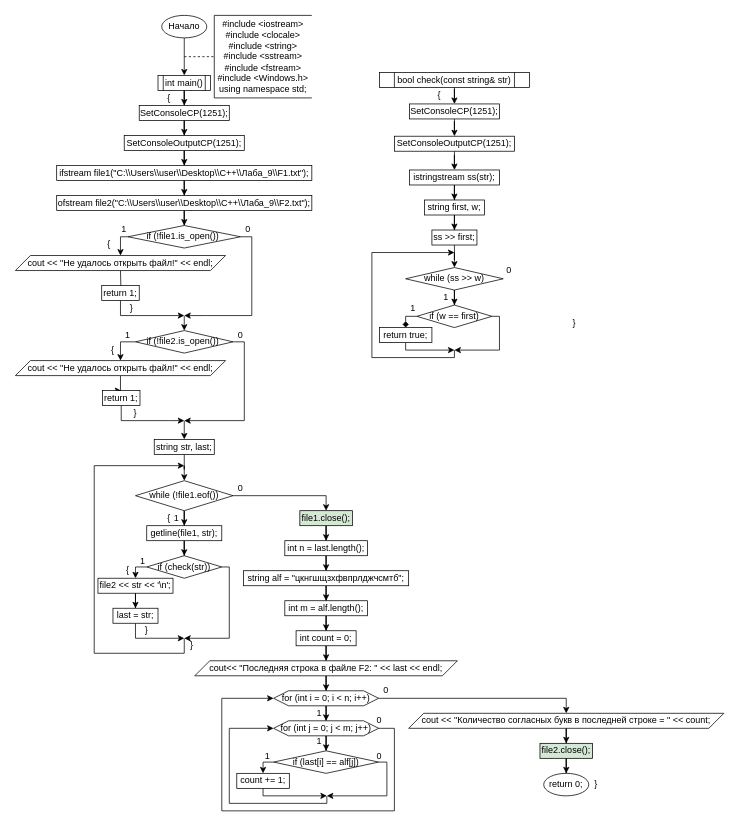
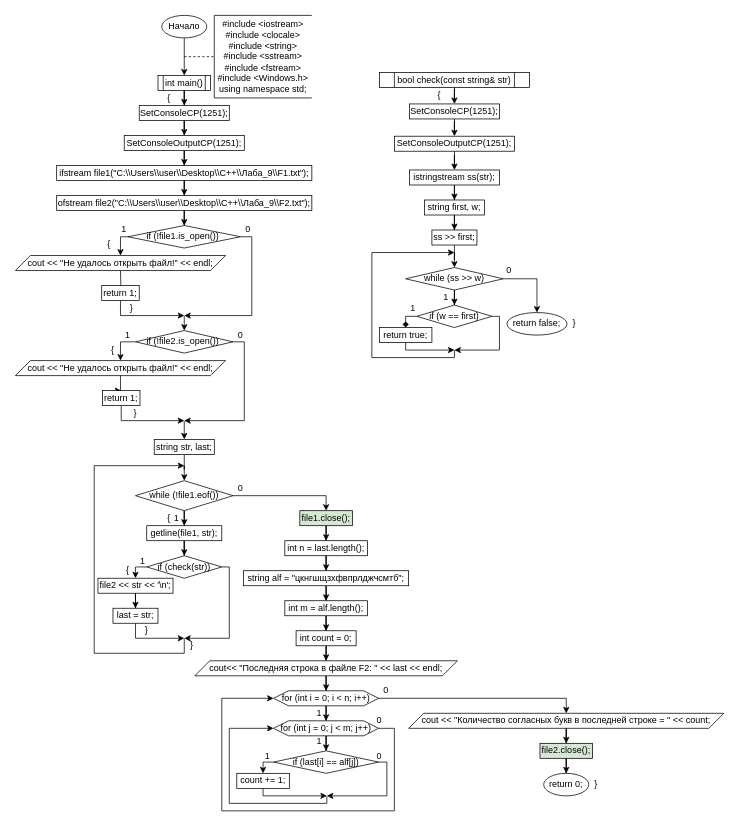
none -> (520, 279)
none -> (537, 324)
